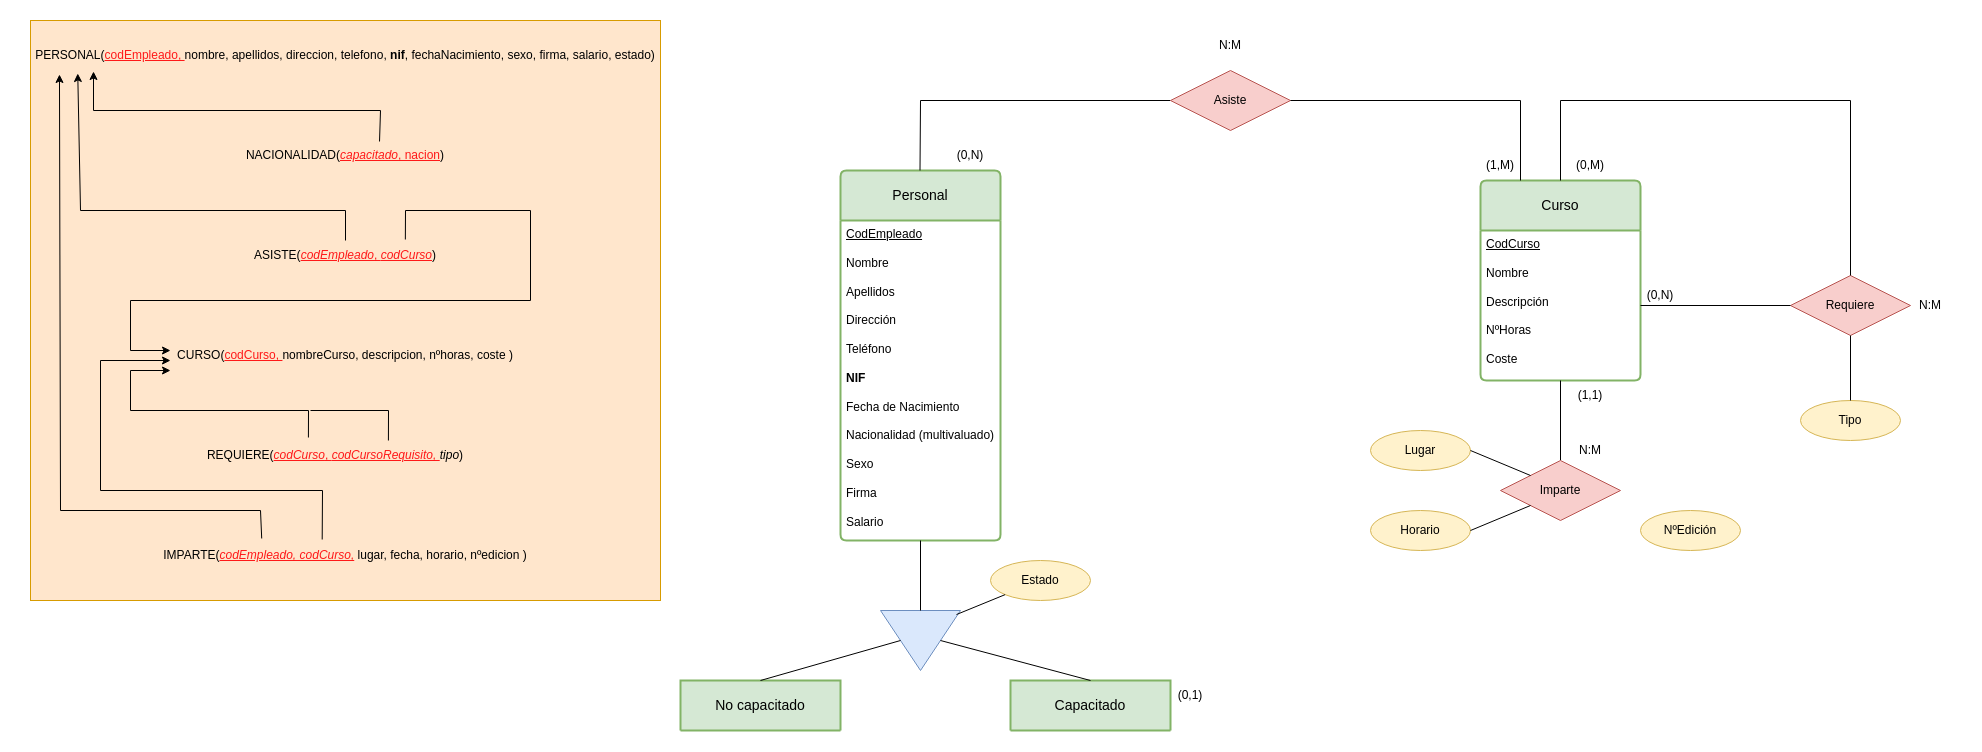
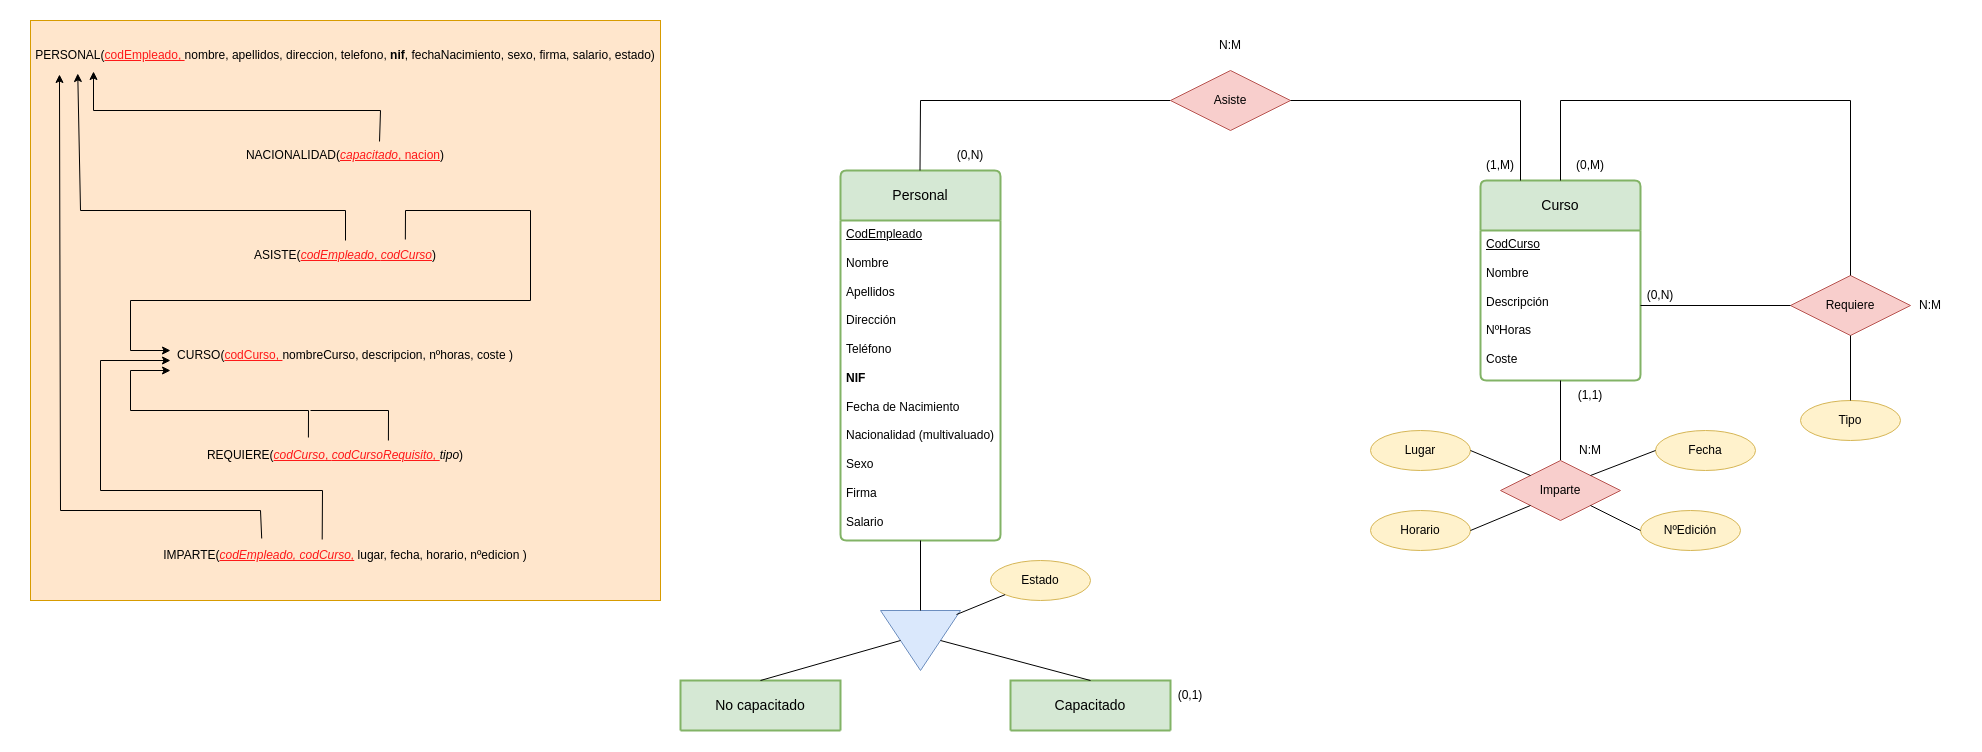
none -> (1706, 451)
none -> (1623, 463)
none -> (1616, 518)
